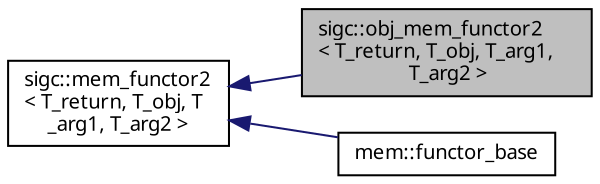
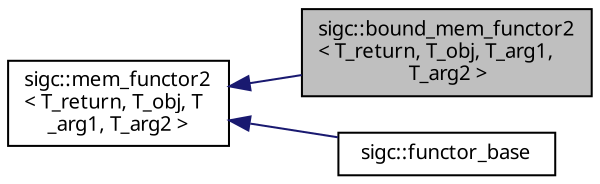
(447, 53) -> (447, 53)
(447, 154) -> (447, 154)
